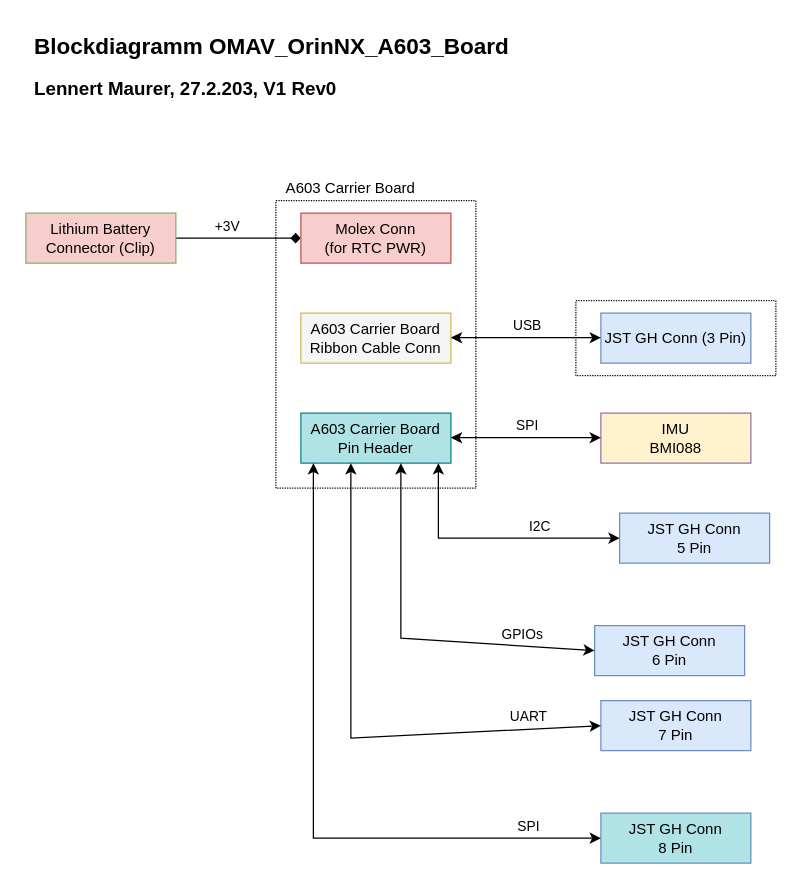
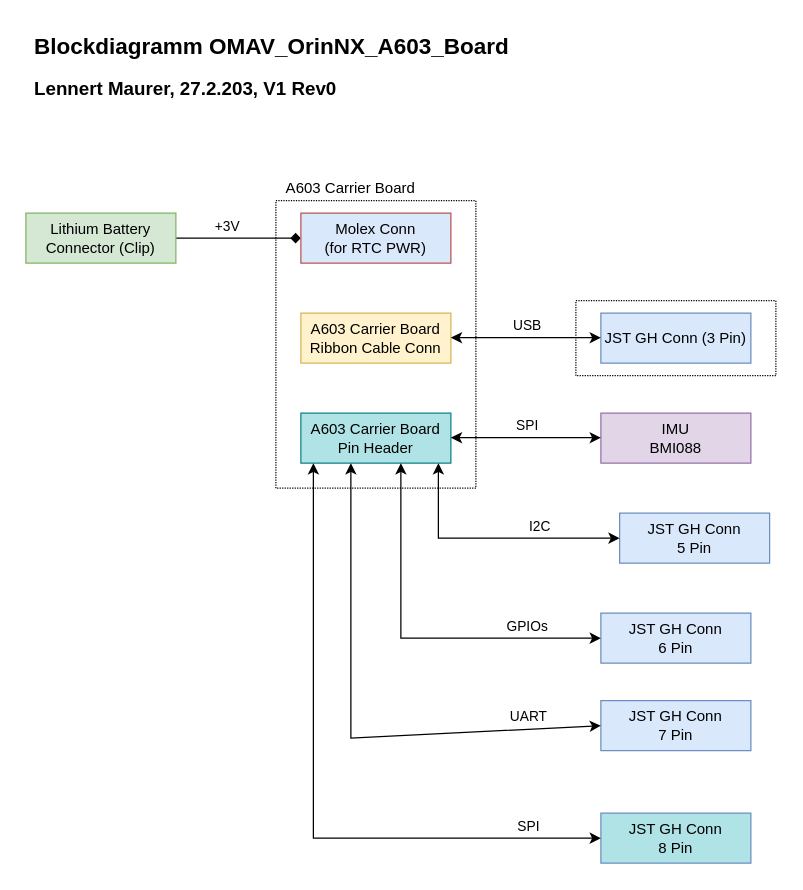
(101, 238) -> (101, 238)
(376, 238) -> (376, 238)
(376, 338) -> (376, 338)
(676, 438) -> (676, 438)
(669, 651) -> (676, 638)
